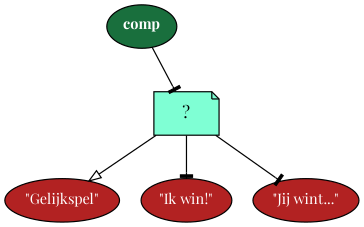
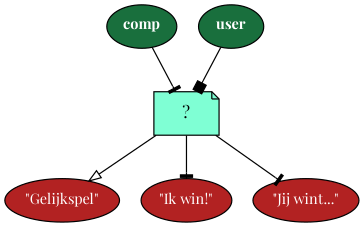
none -> (231, 27)
